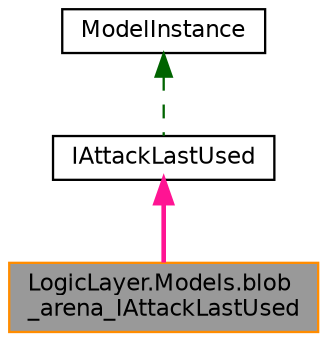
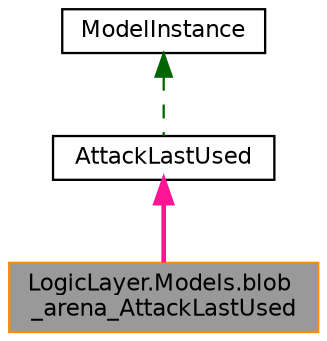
(164, 158) -> (164, 158)
(164, 297) -> (164, 297)
